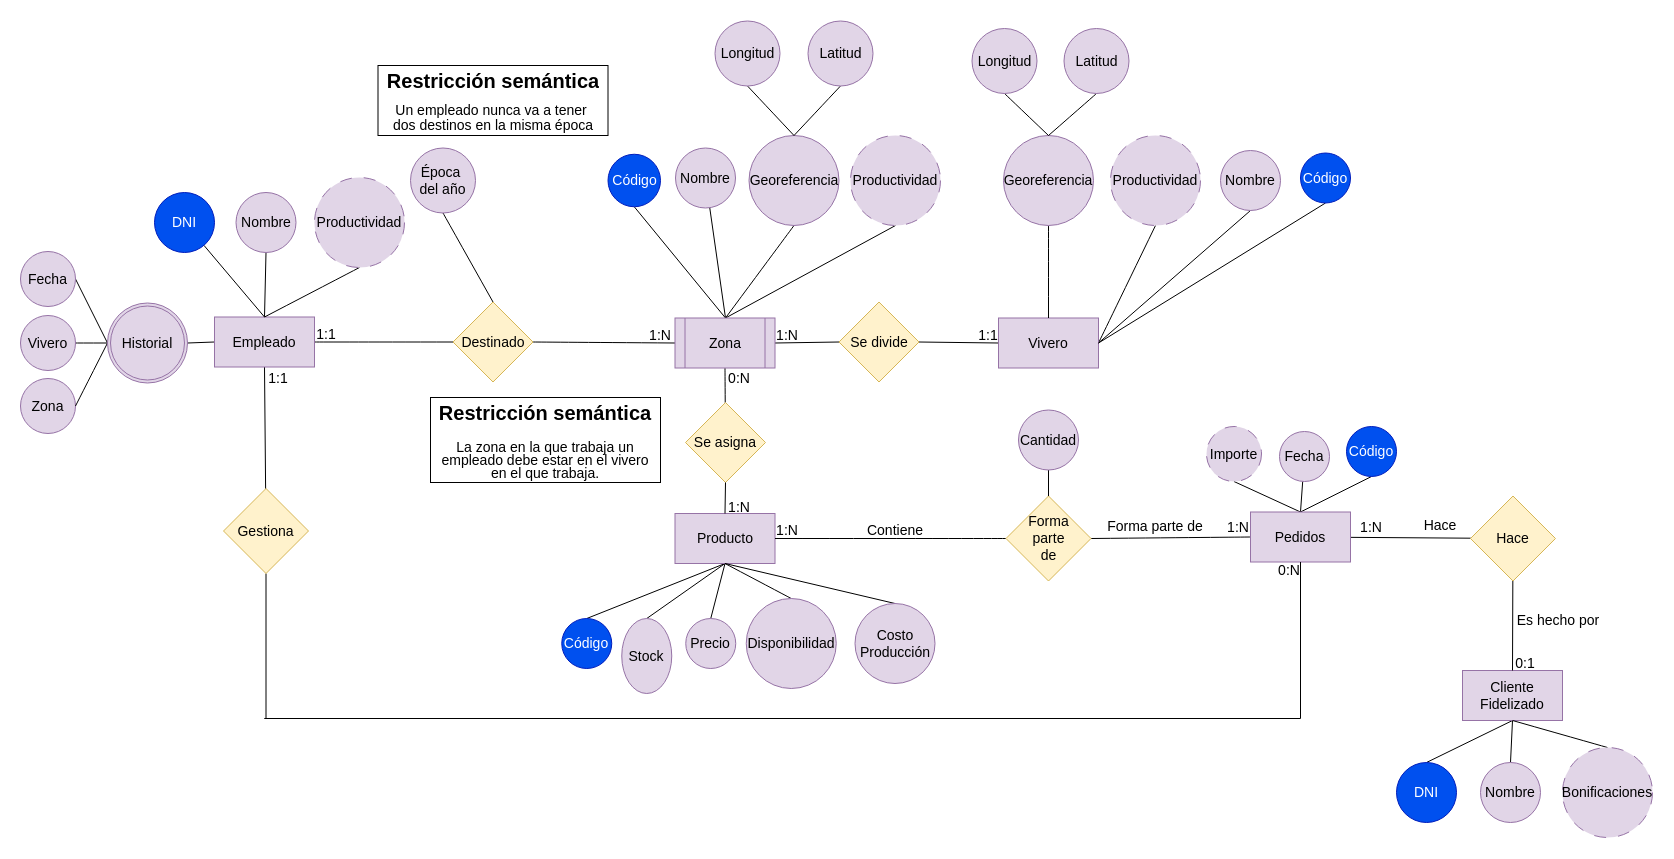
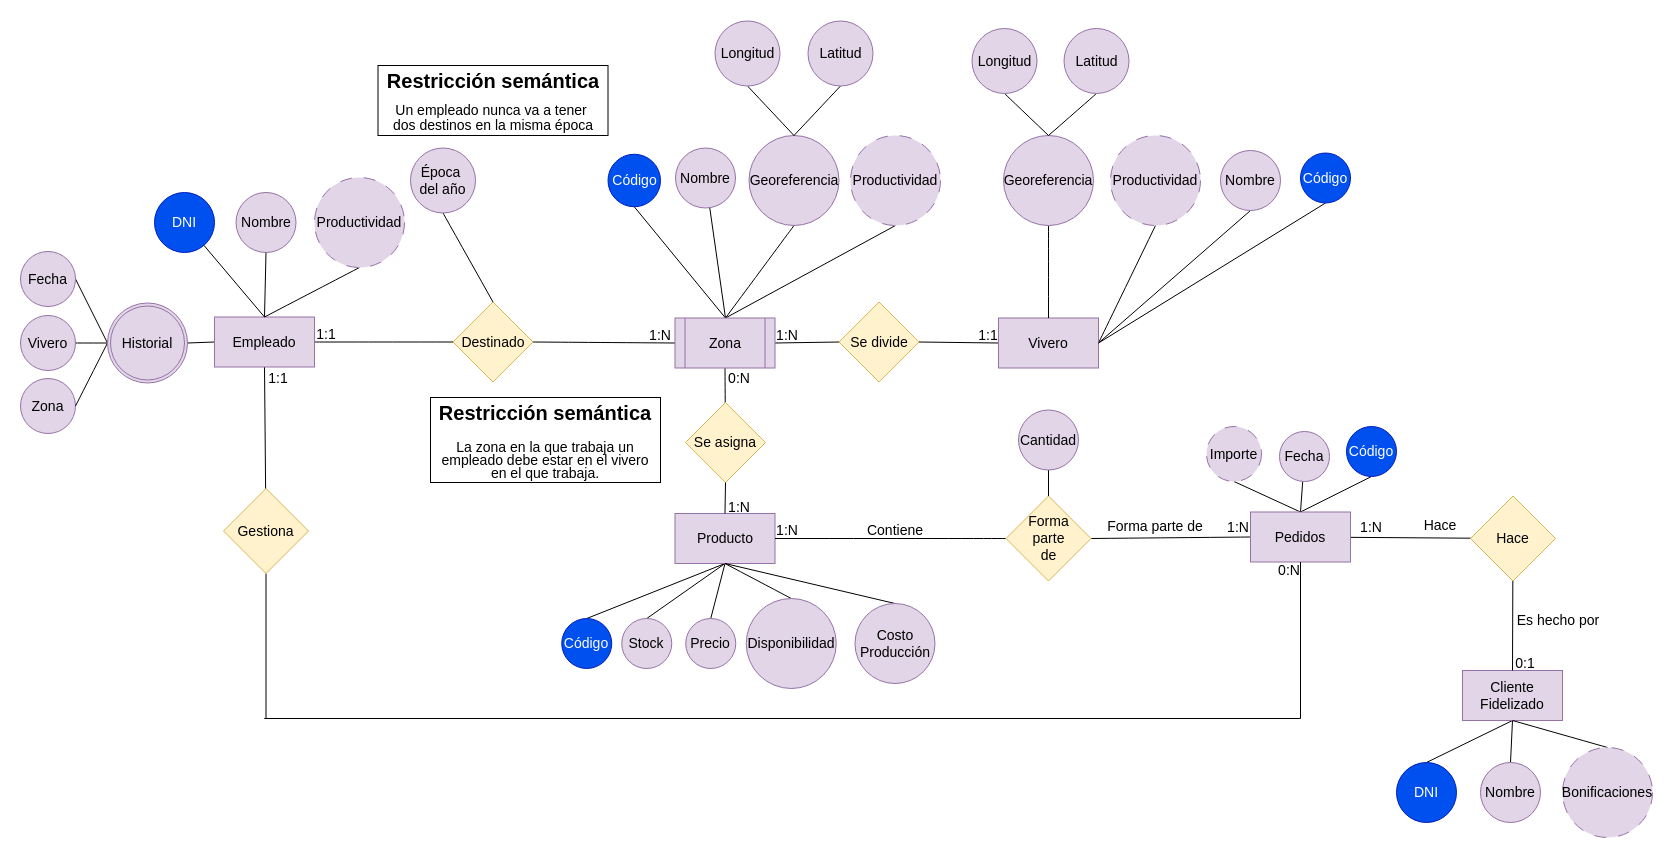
(647, 656) -> (647, 644)
